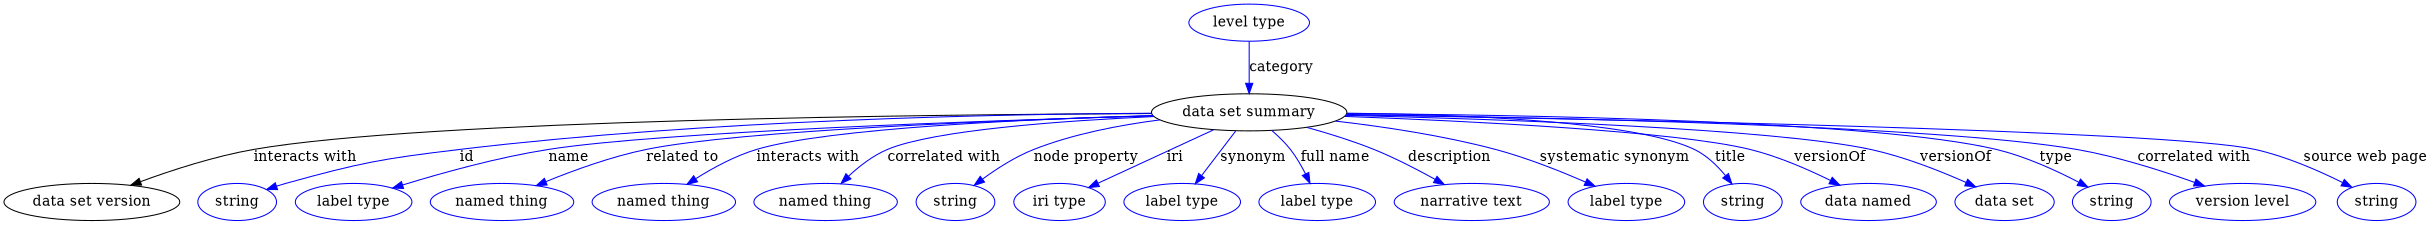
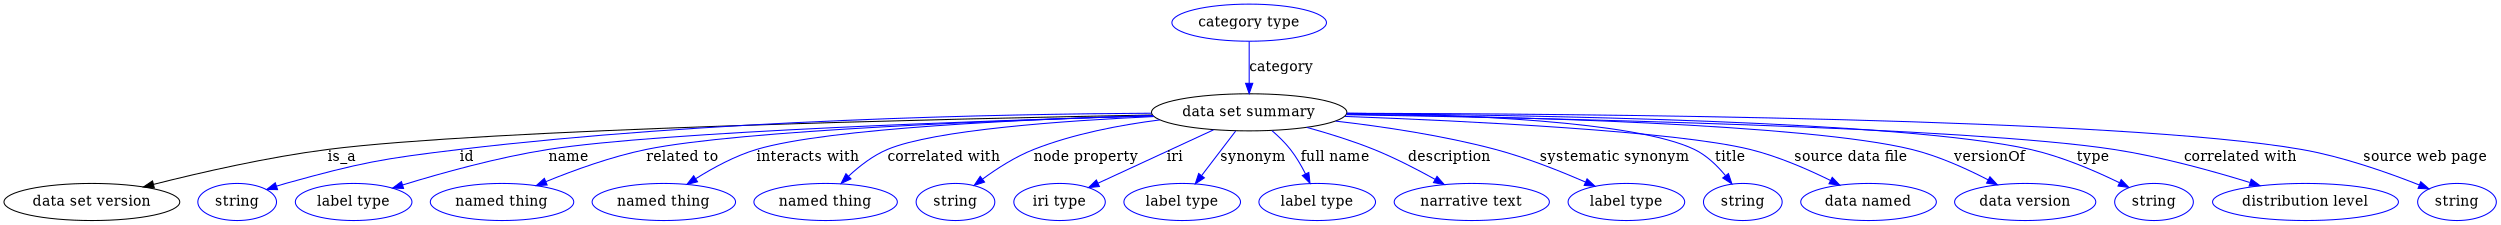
(1249, 23) -> (1249, 23)
(305, 157) -> (342, 157)
(1830, 157) -> (1851, 157)
(2005, 202) -> (2025, 202)
(2243, 202) -> (2305, 202)
